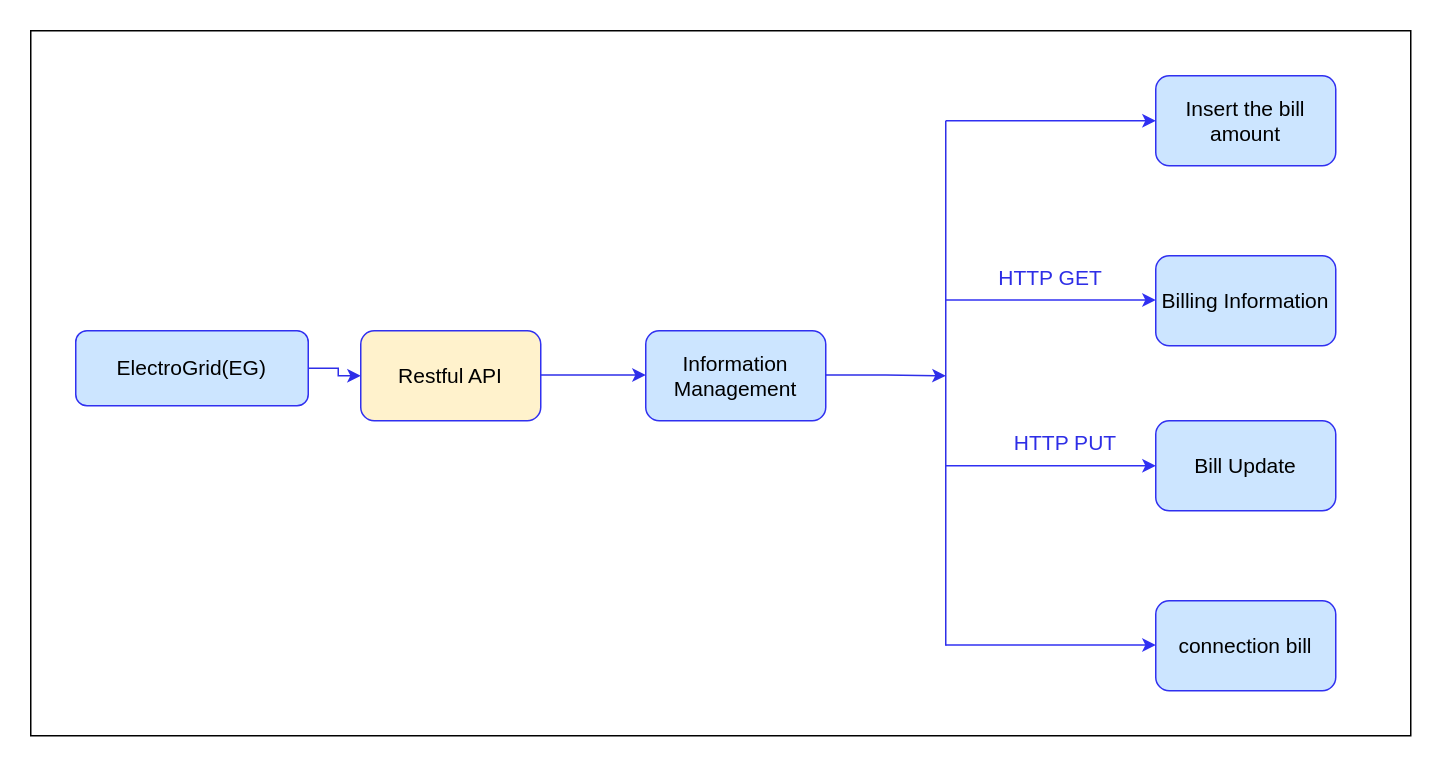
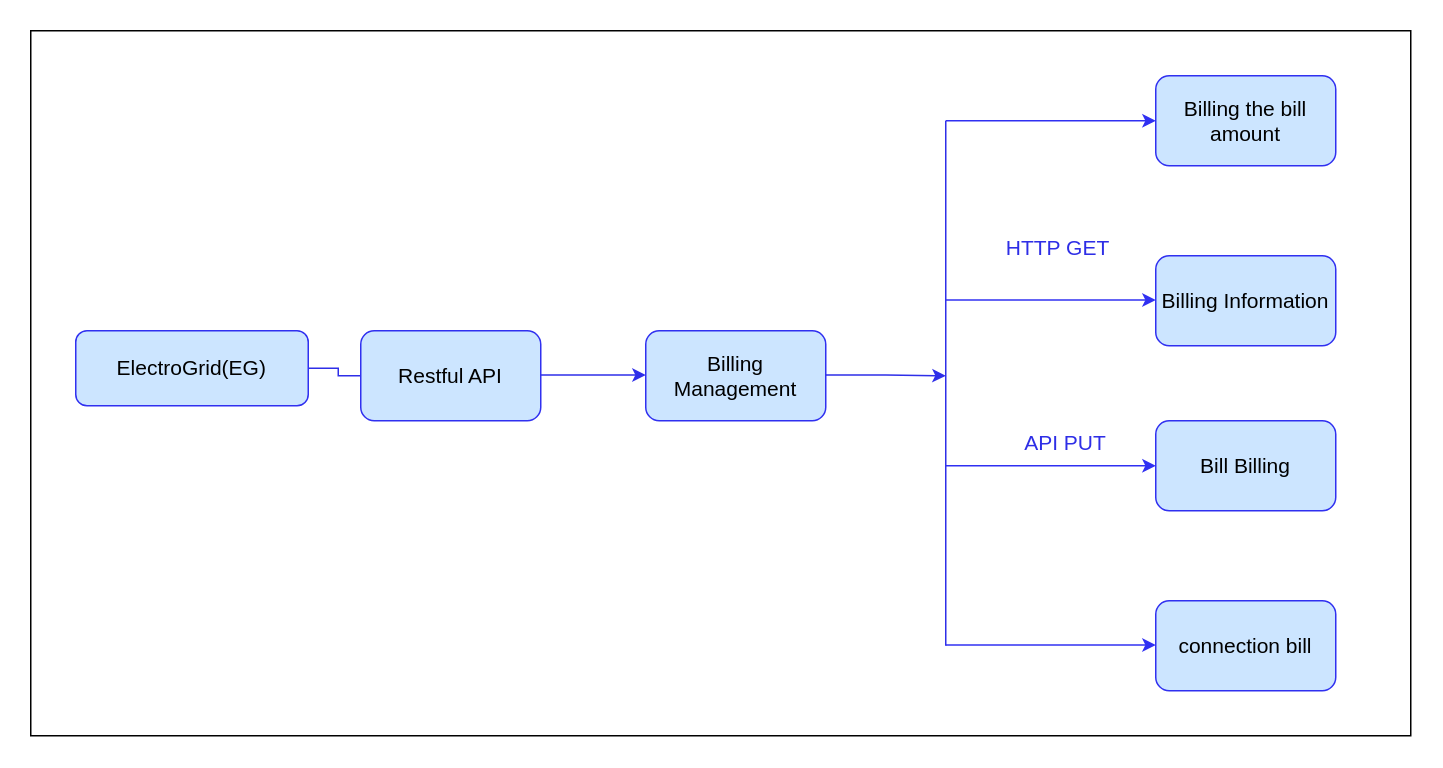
(1246, 121) -> (1246, 121)
(1051, 278) -> (1058, 248)
(349, 376) -> (353, 376)
(451, 376) -> (451, 376)
(736, 376) -> (736, 376)
(1066, 443) -> (1066, 443)
(1246, 466) -> (1246, 466)
